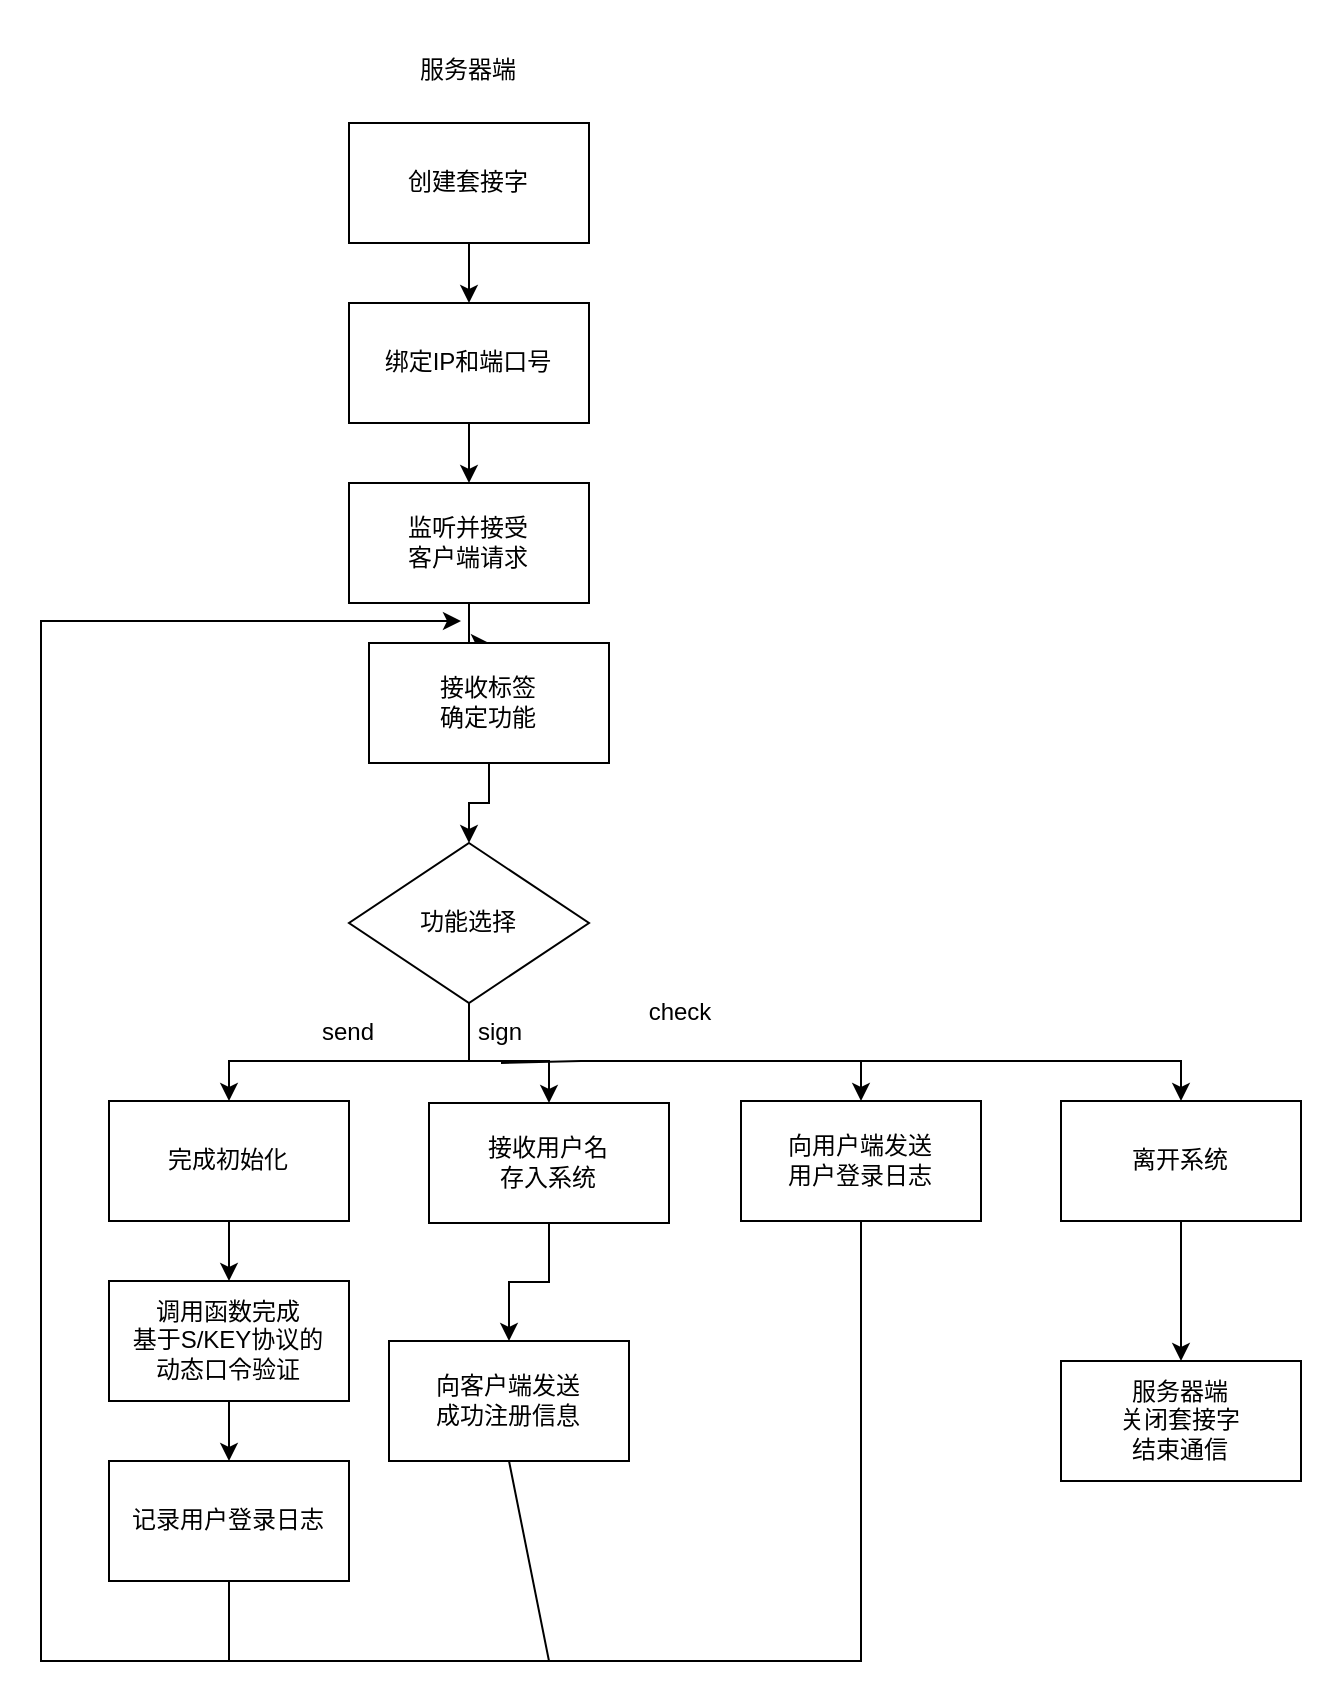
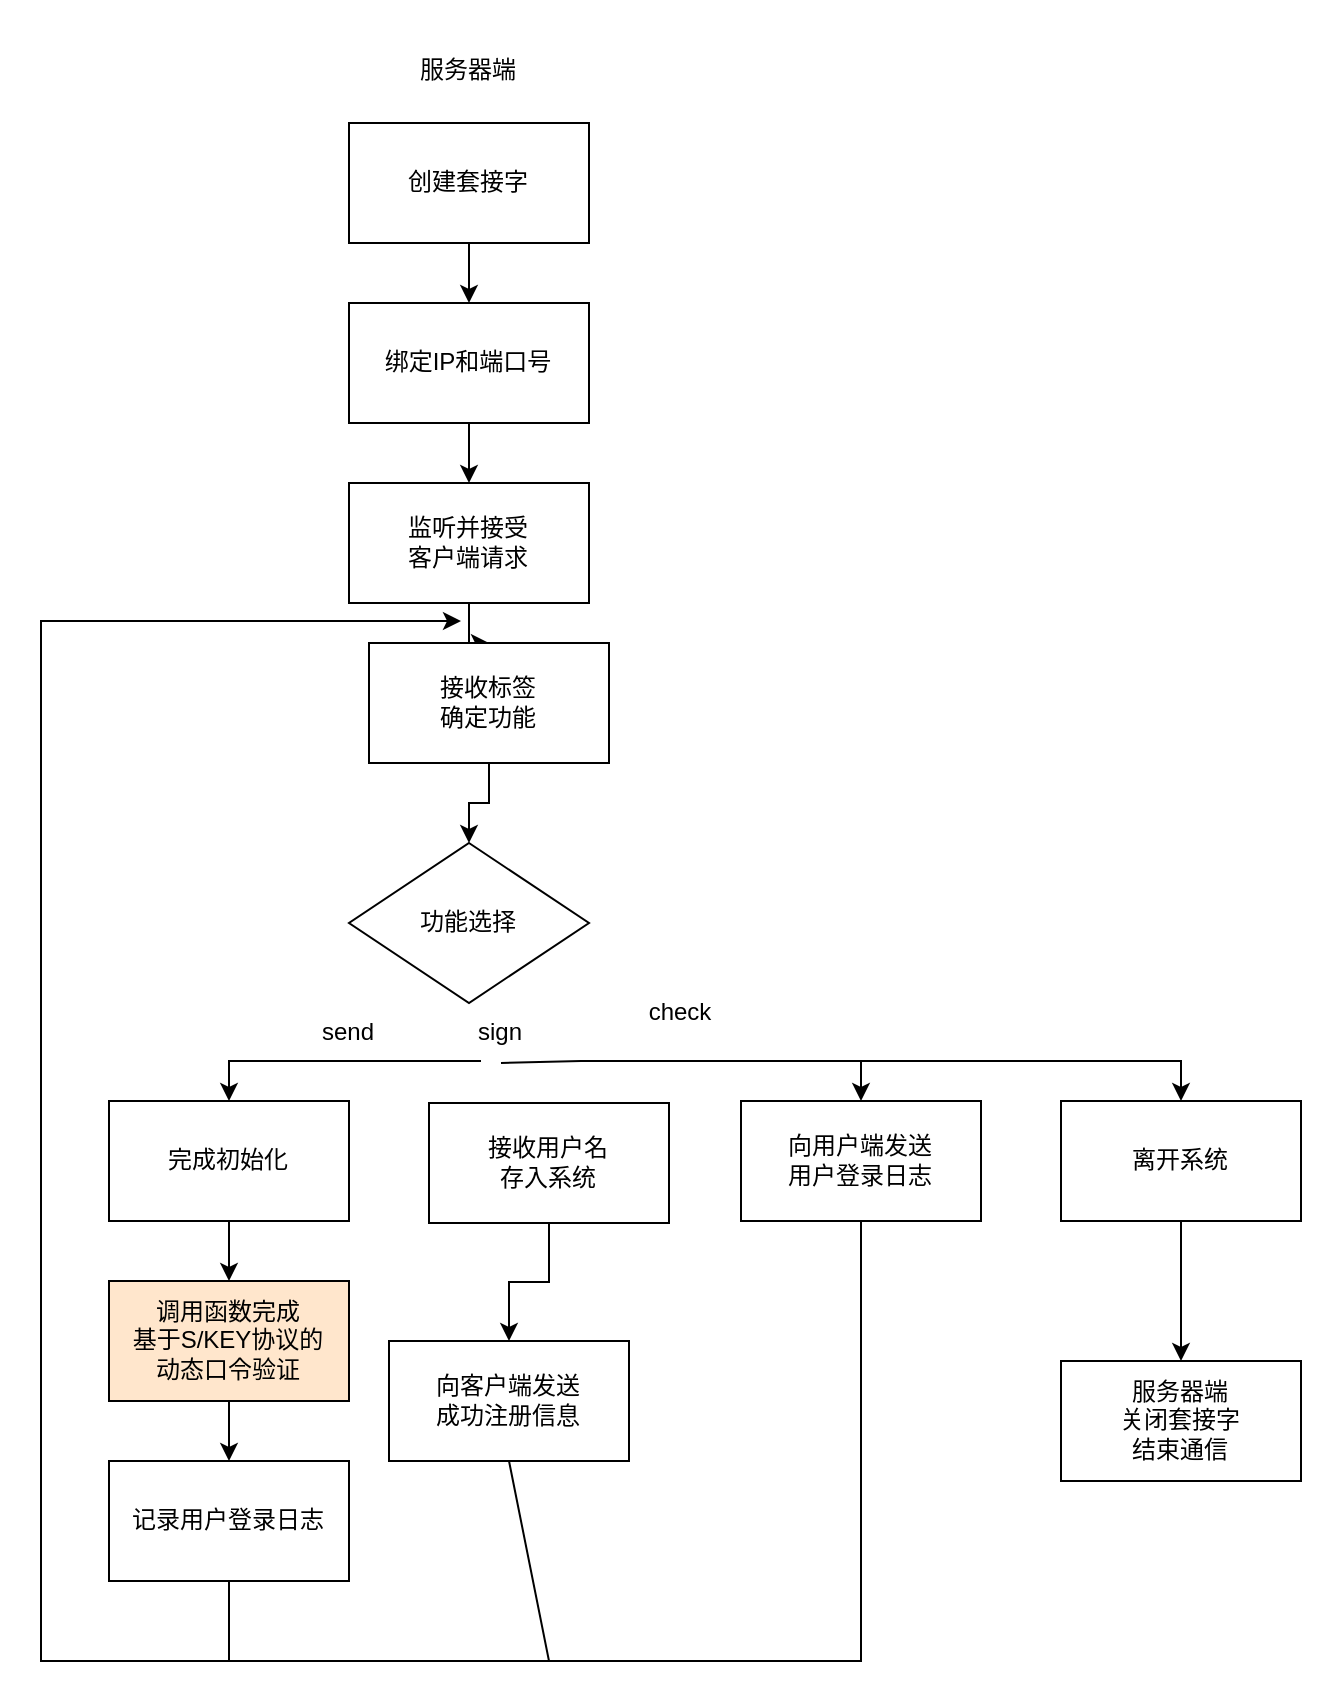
(469, 1030) -> none
(229, 1341) -> (229, 1341)
